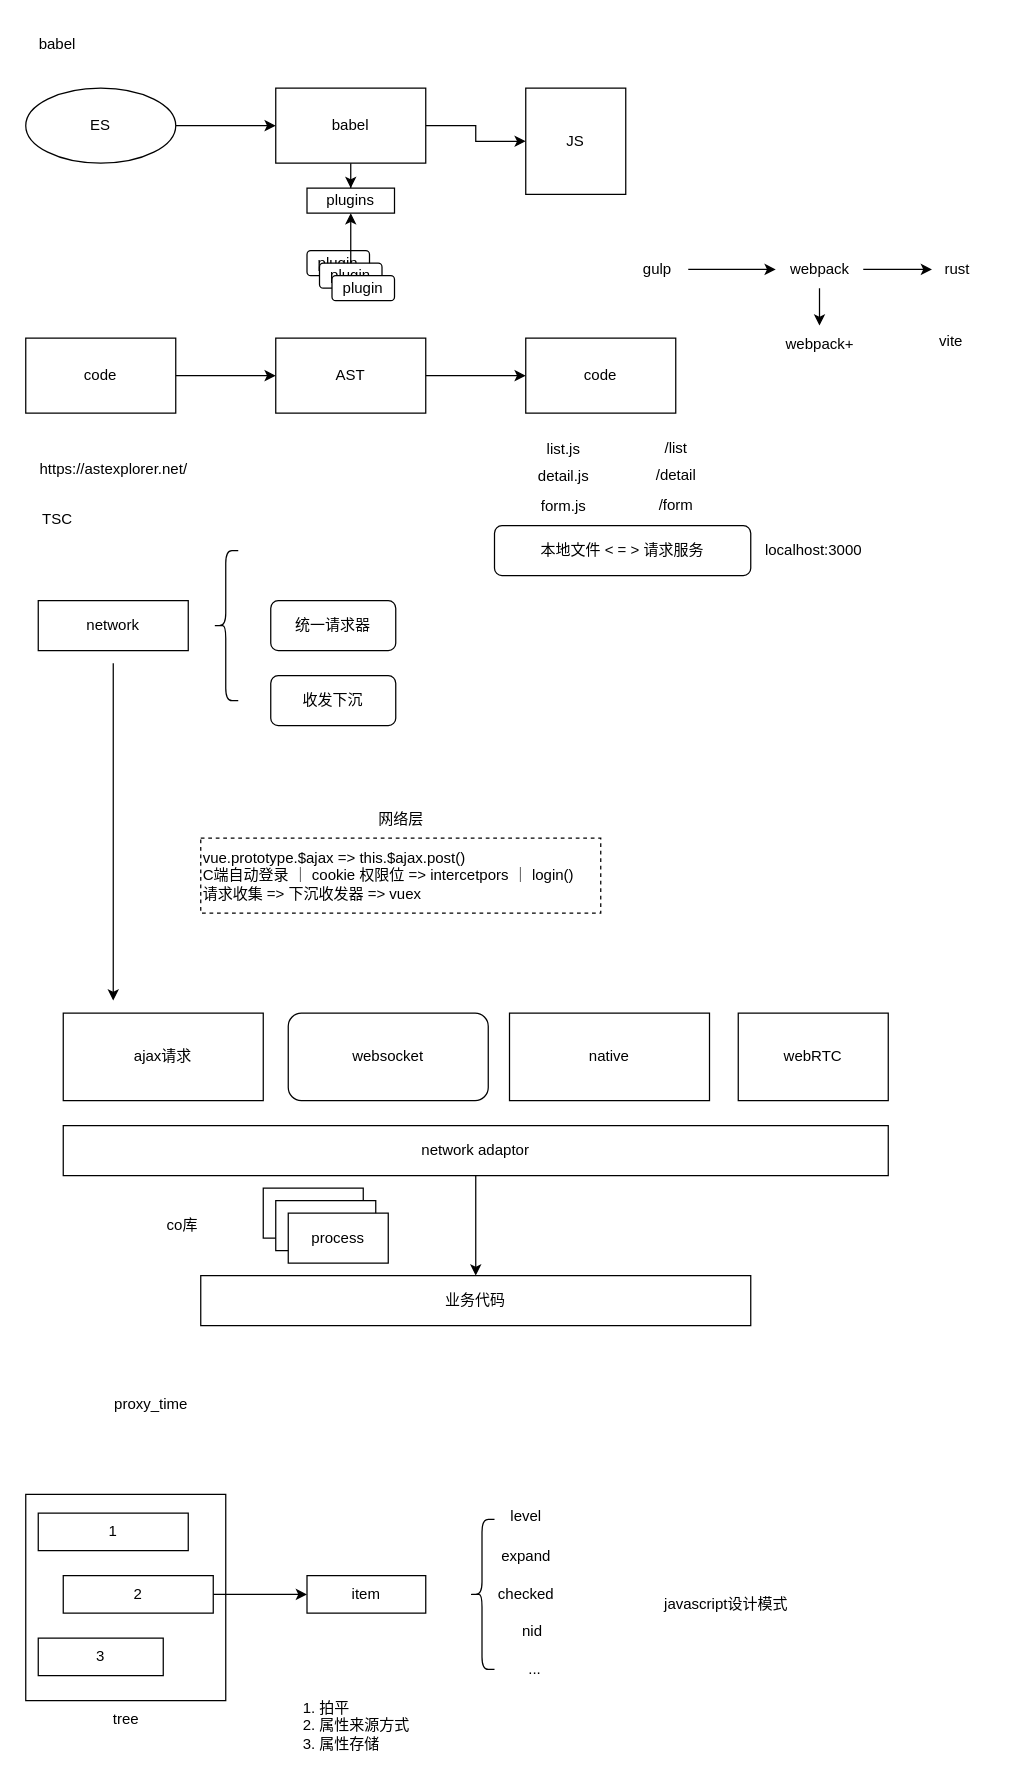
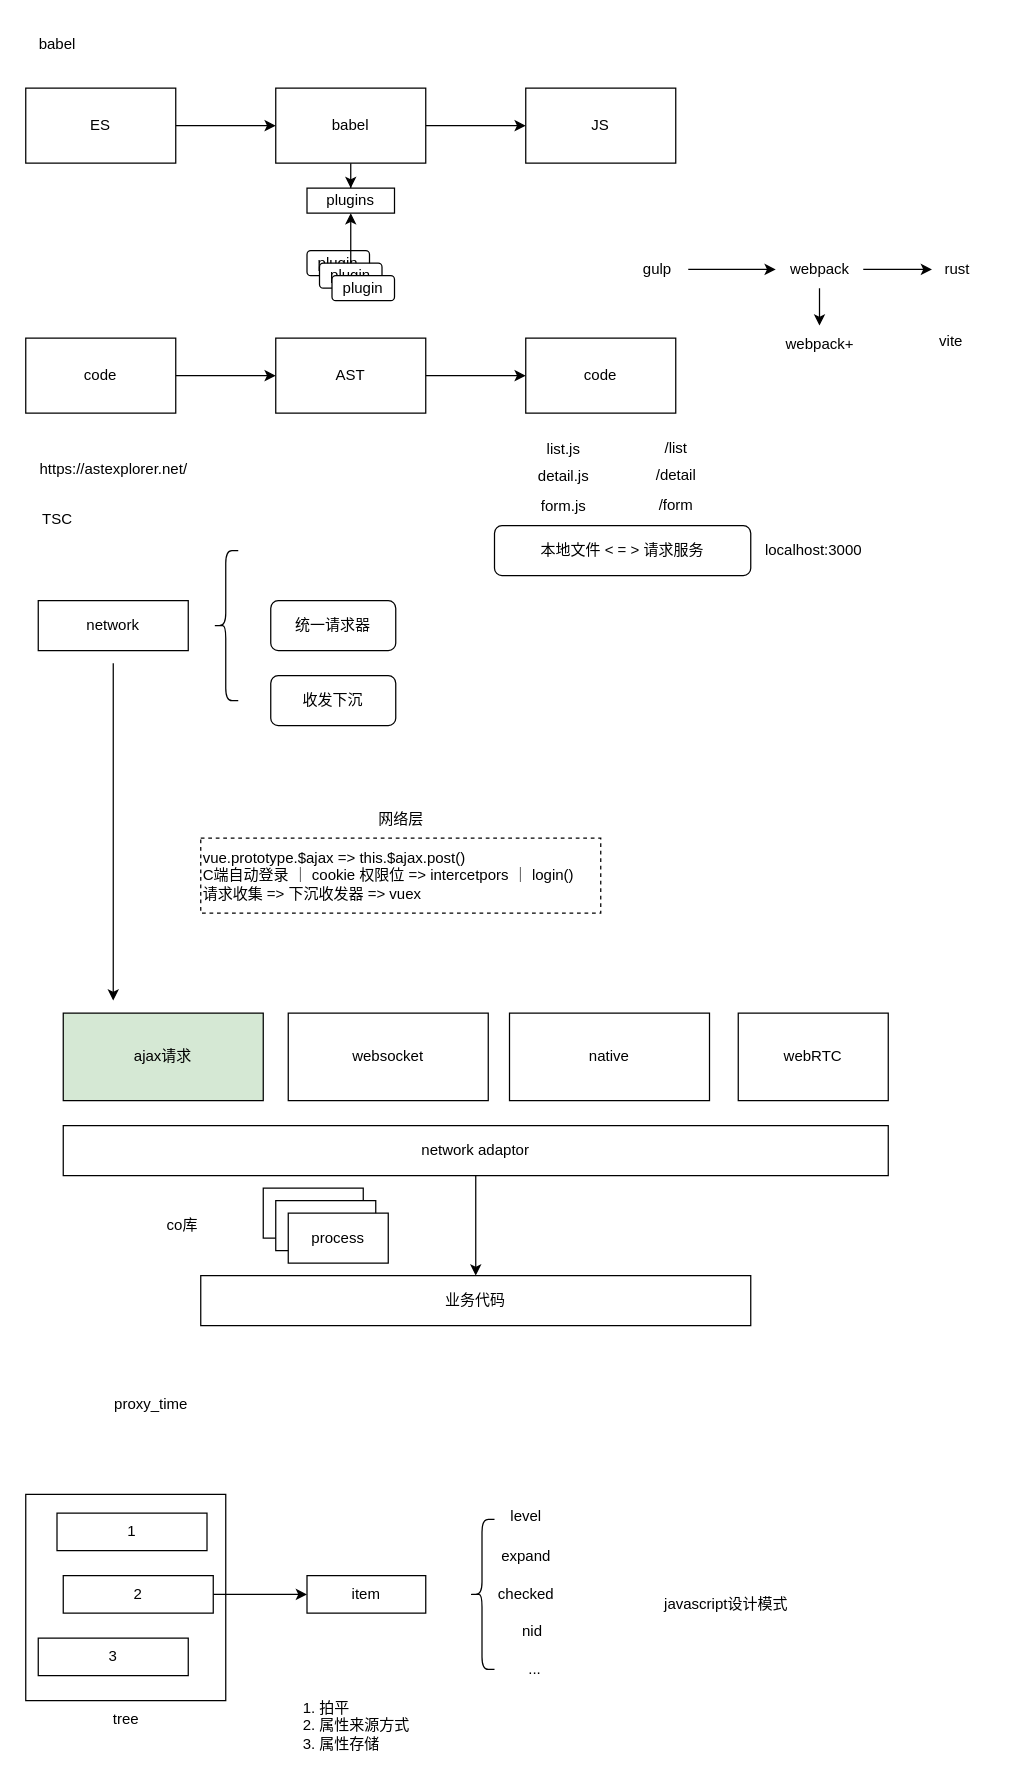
(101, 126) -> (101, 126)
(576, 141) -> (601, 126)
(163, 1057) -> (163, 1057)
(388, 1057) -> (388, 1057)
(113, 1532) -> (132, 1532)
(101, 1657) -> (113, 1657)
